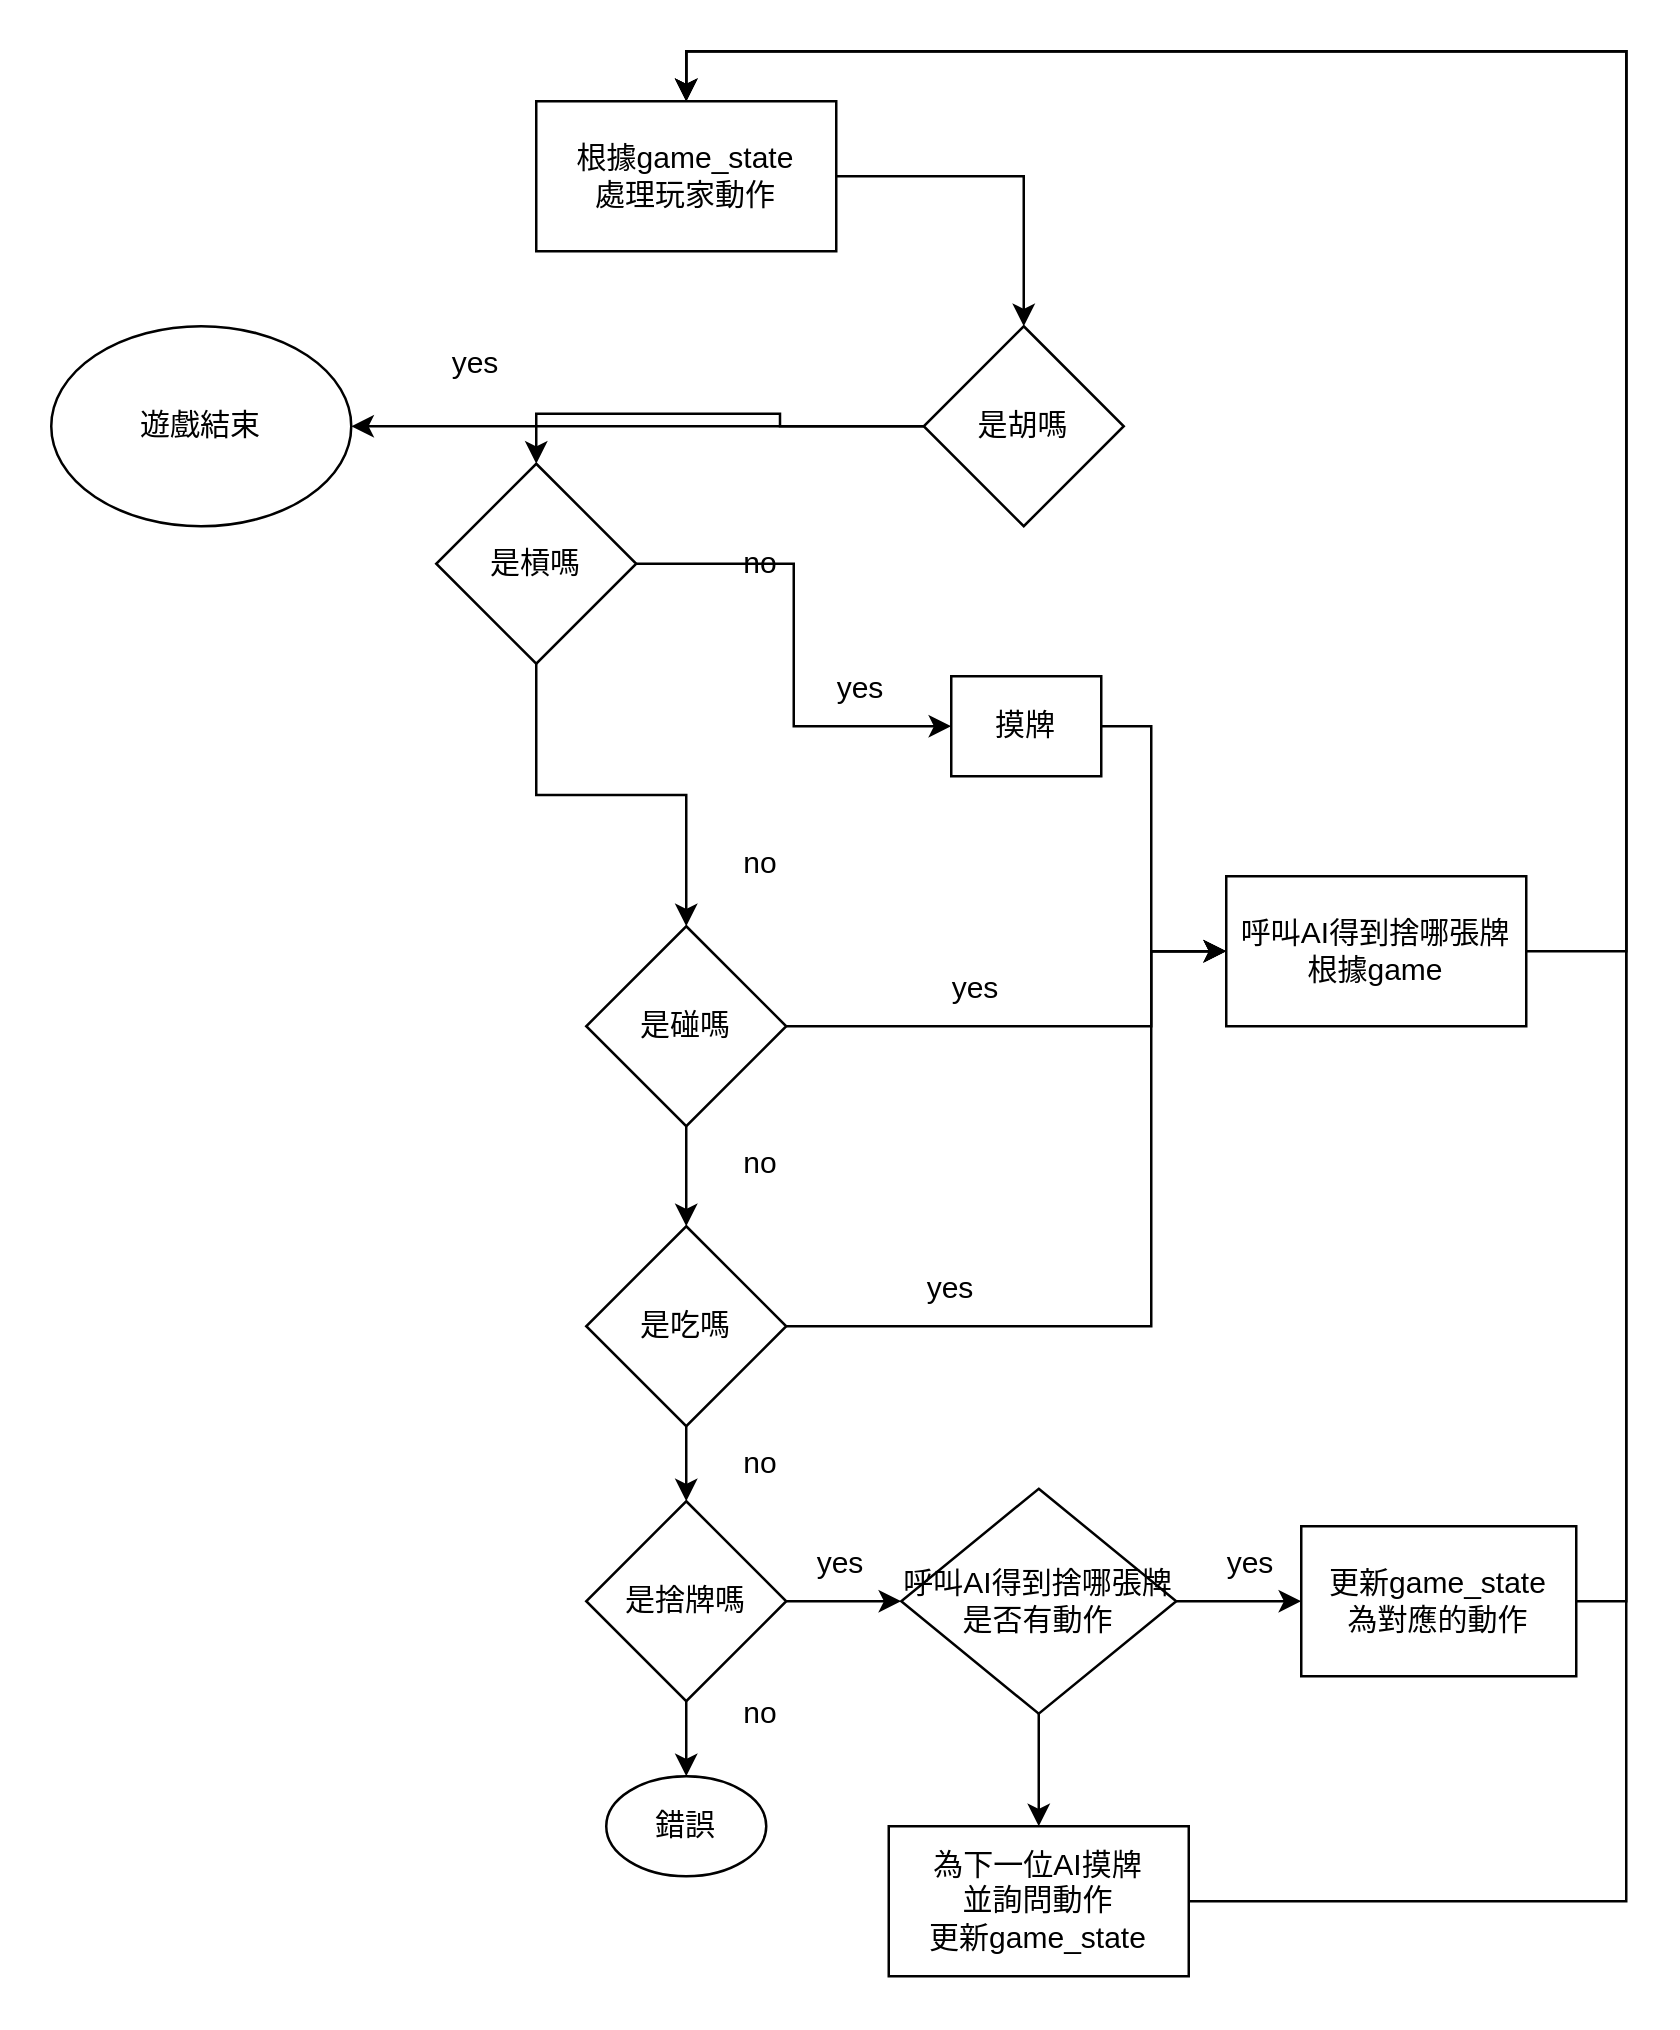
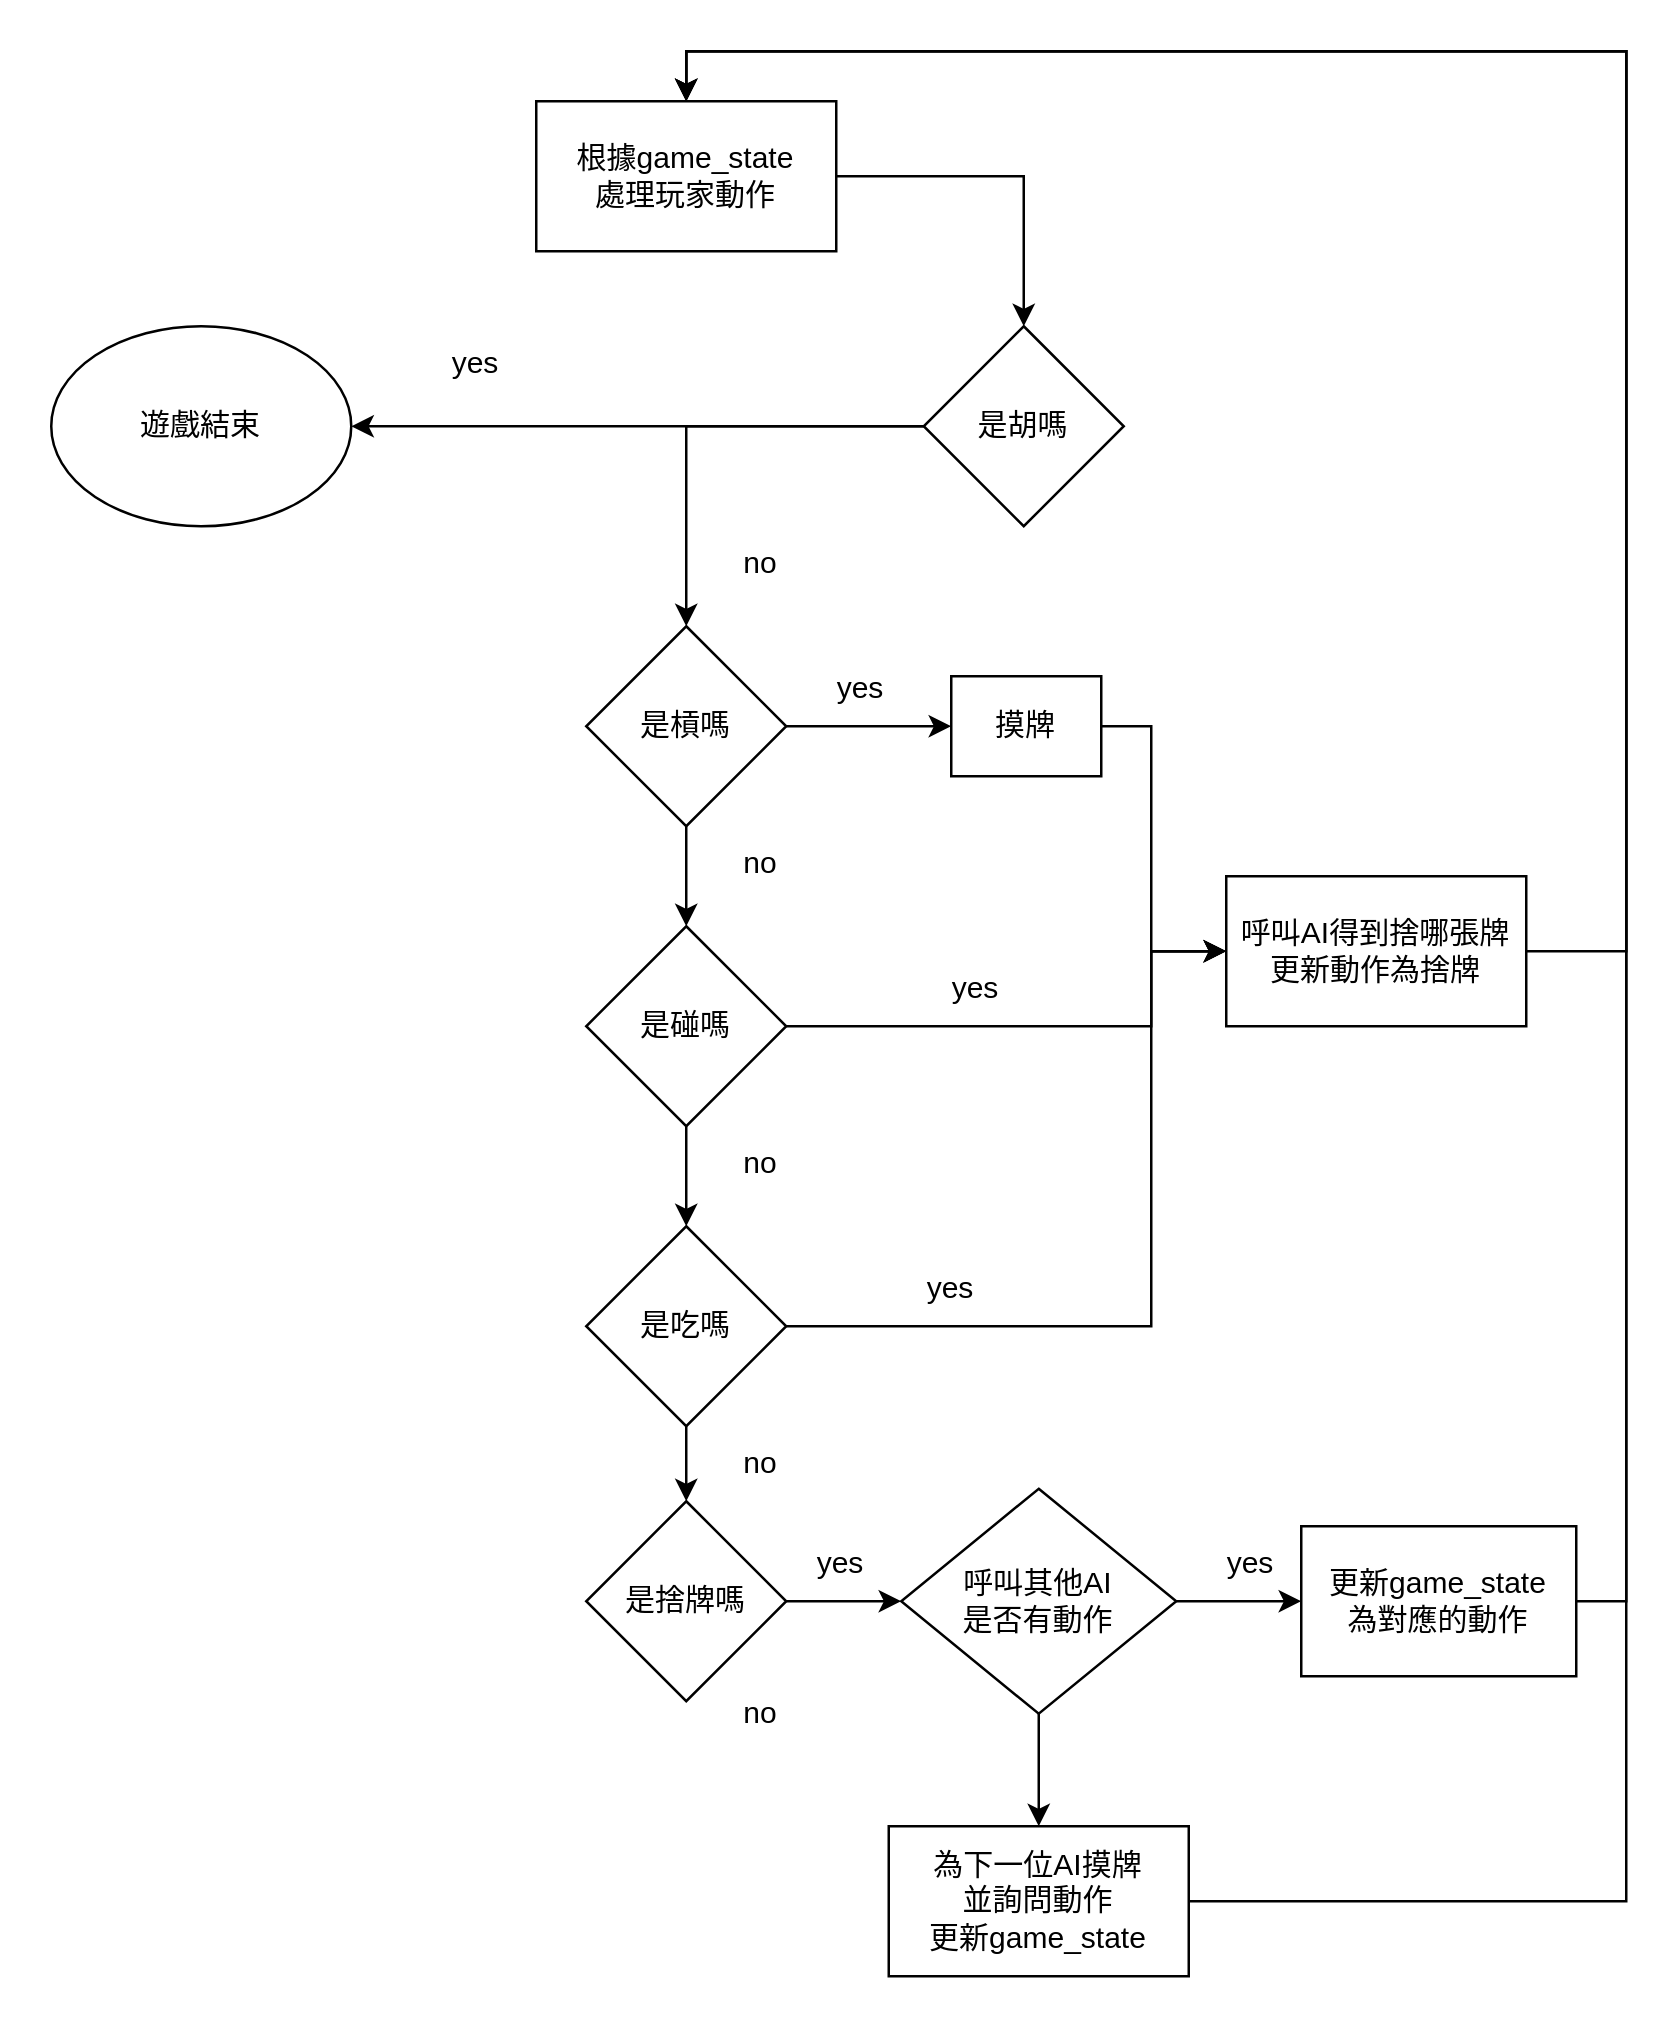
(536, 564) -> (686, 726)
(1376, 951) -> (1376, 951)
(1039, 1601) -> (1039, 1601)
(686, 1730) -> none
(686, 1826) -> none
